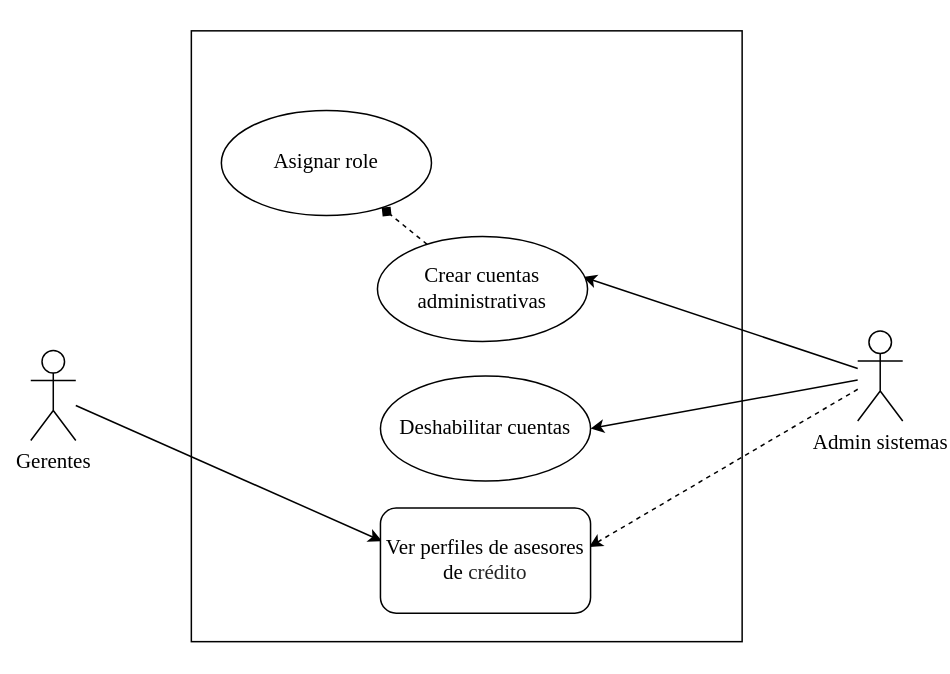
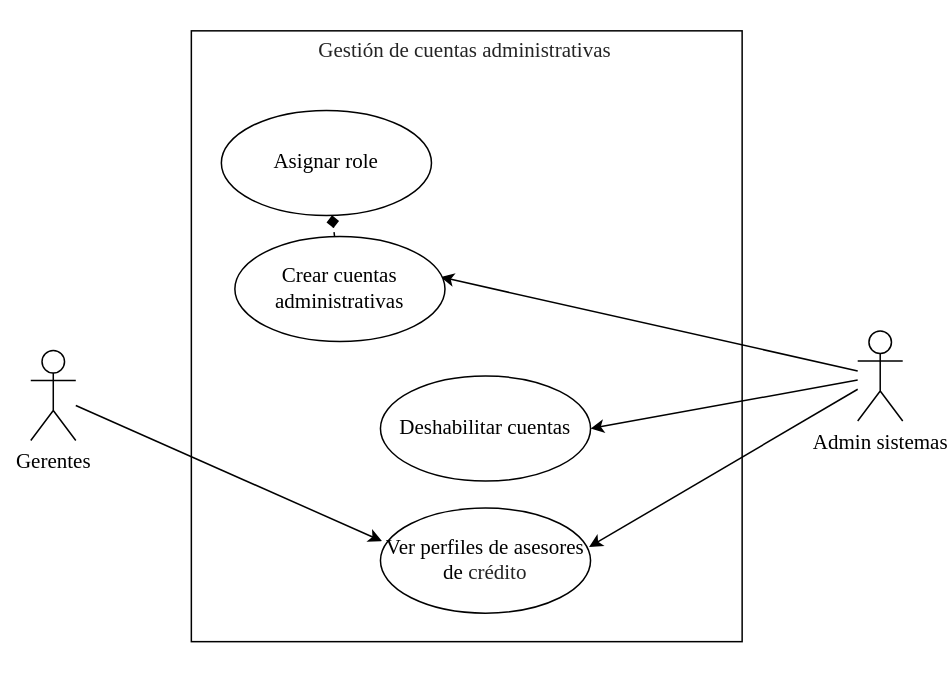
none -> (464, 52)
(482, 289) -> (340, 289)
(727, 466) -> (727, 466)
(485, 560) -> (485, 560)
